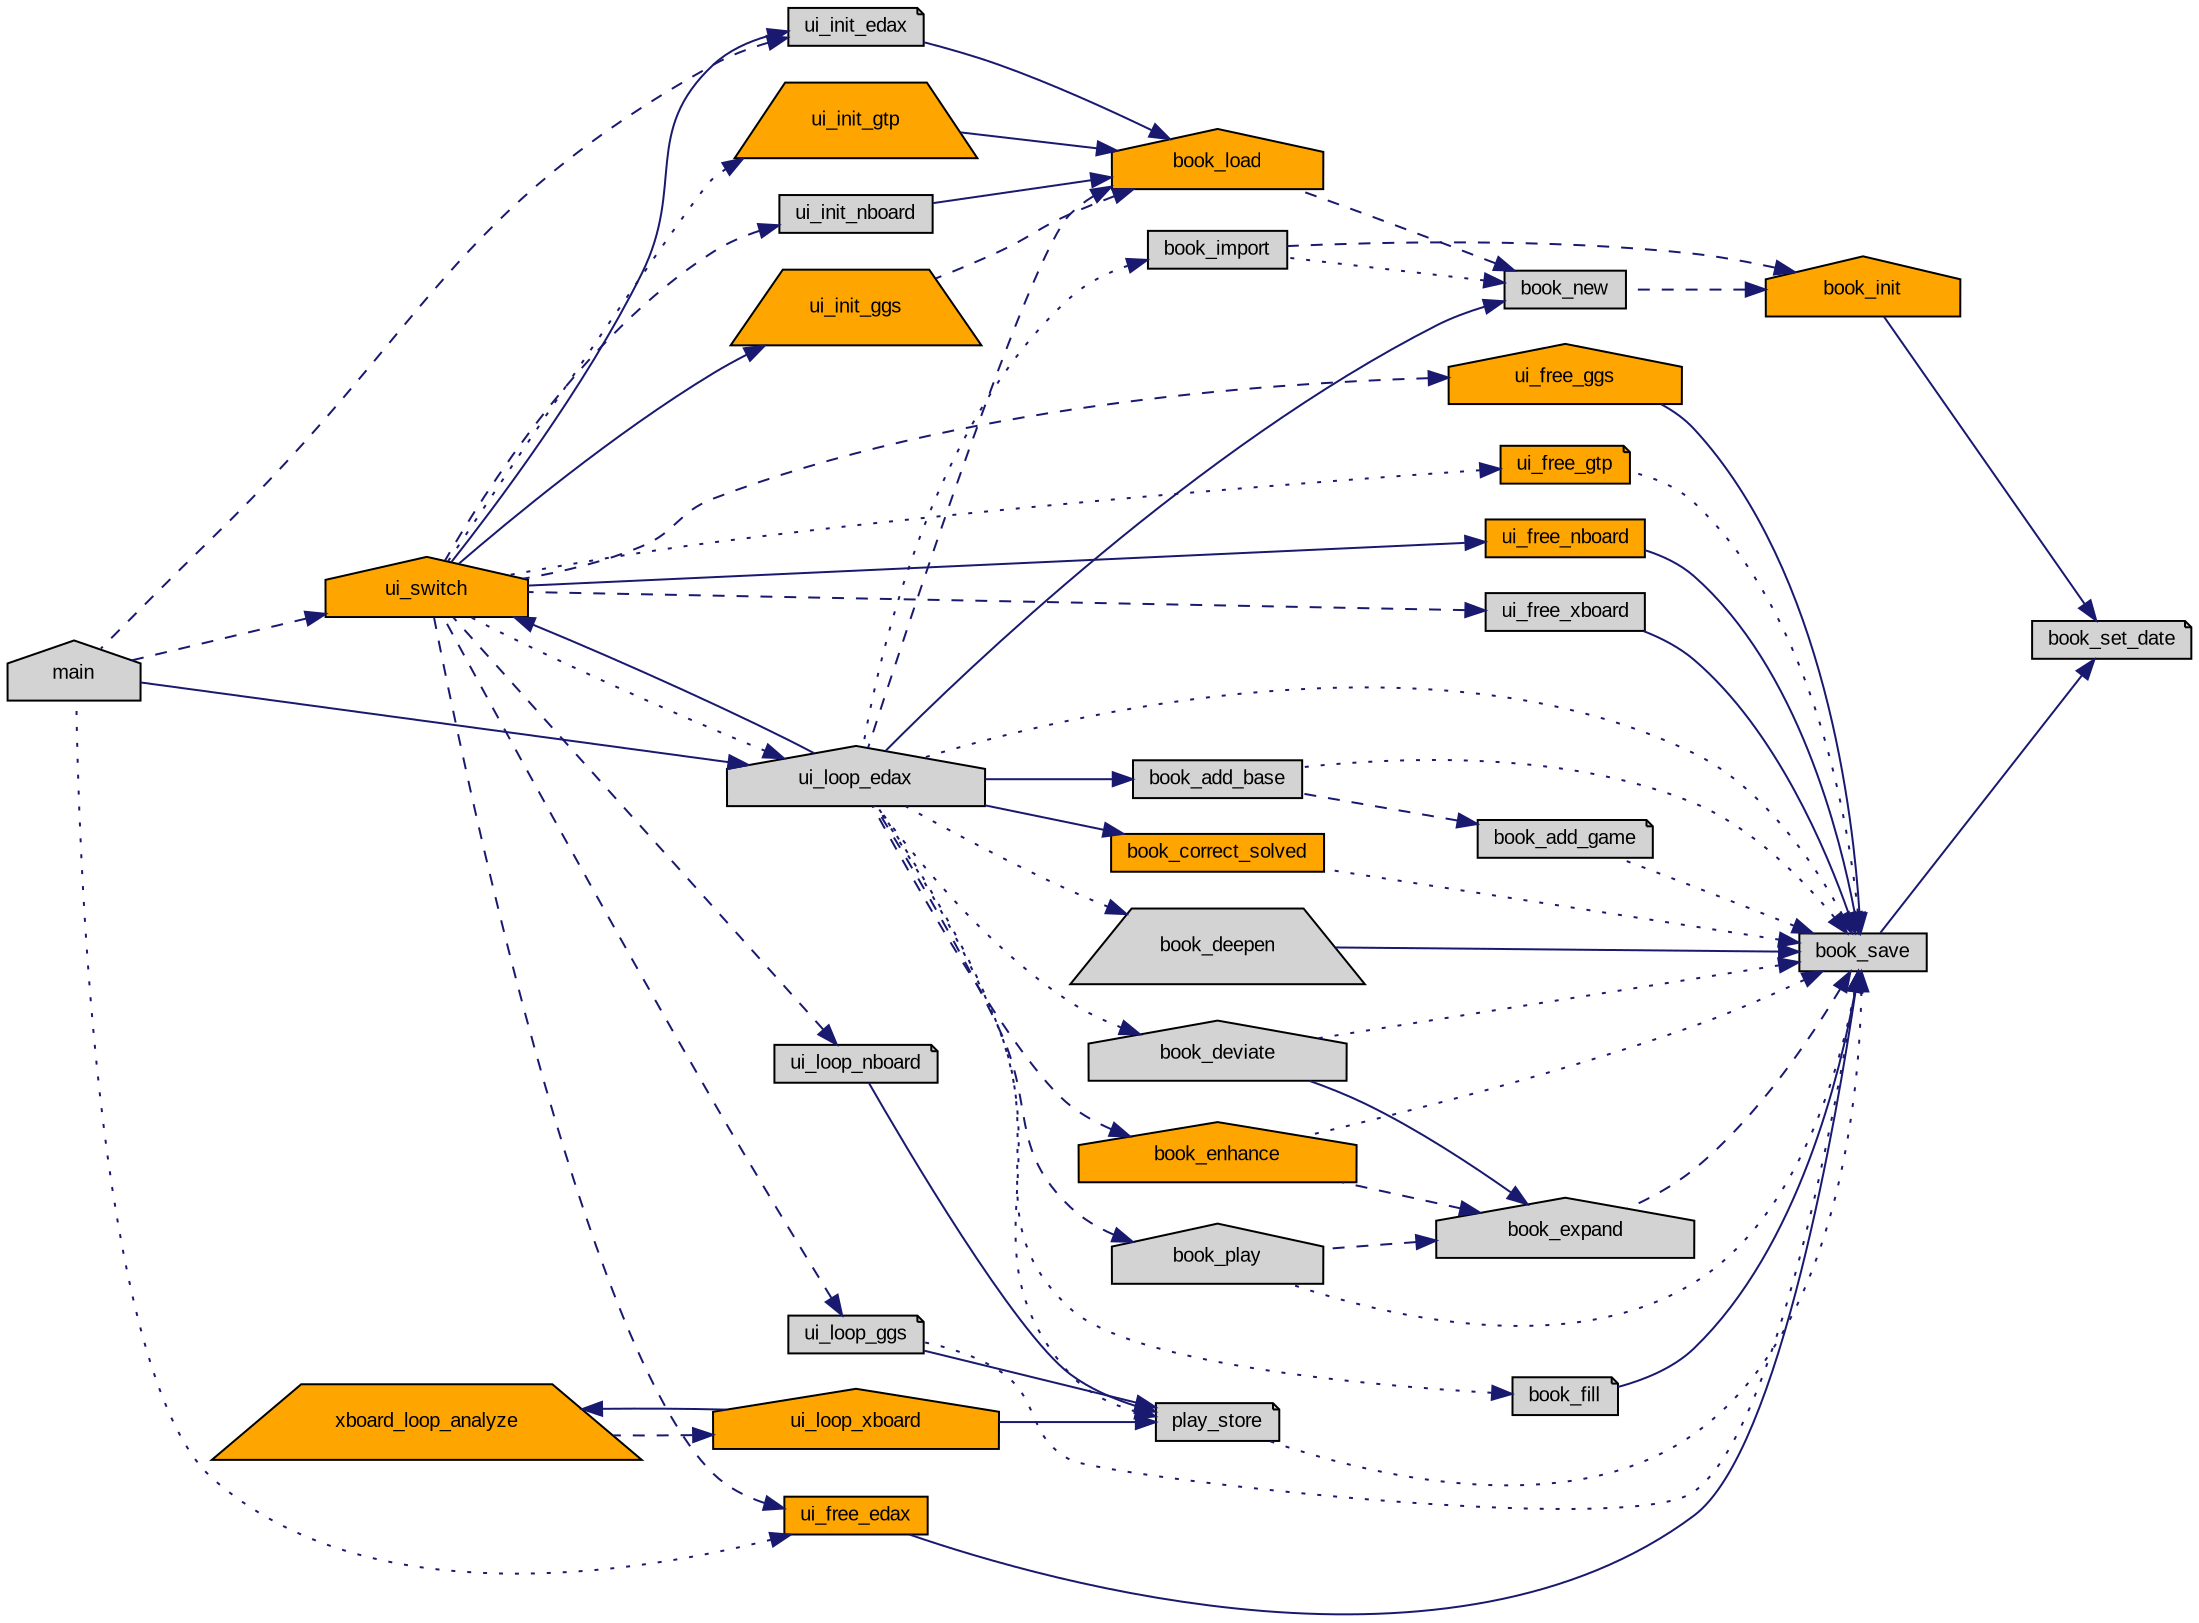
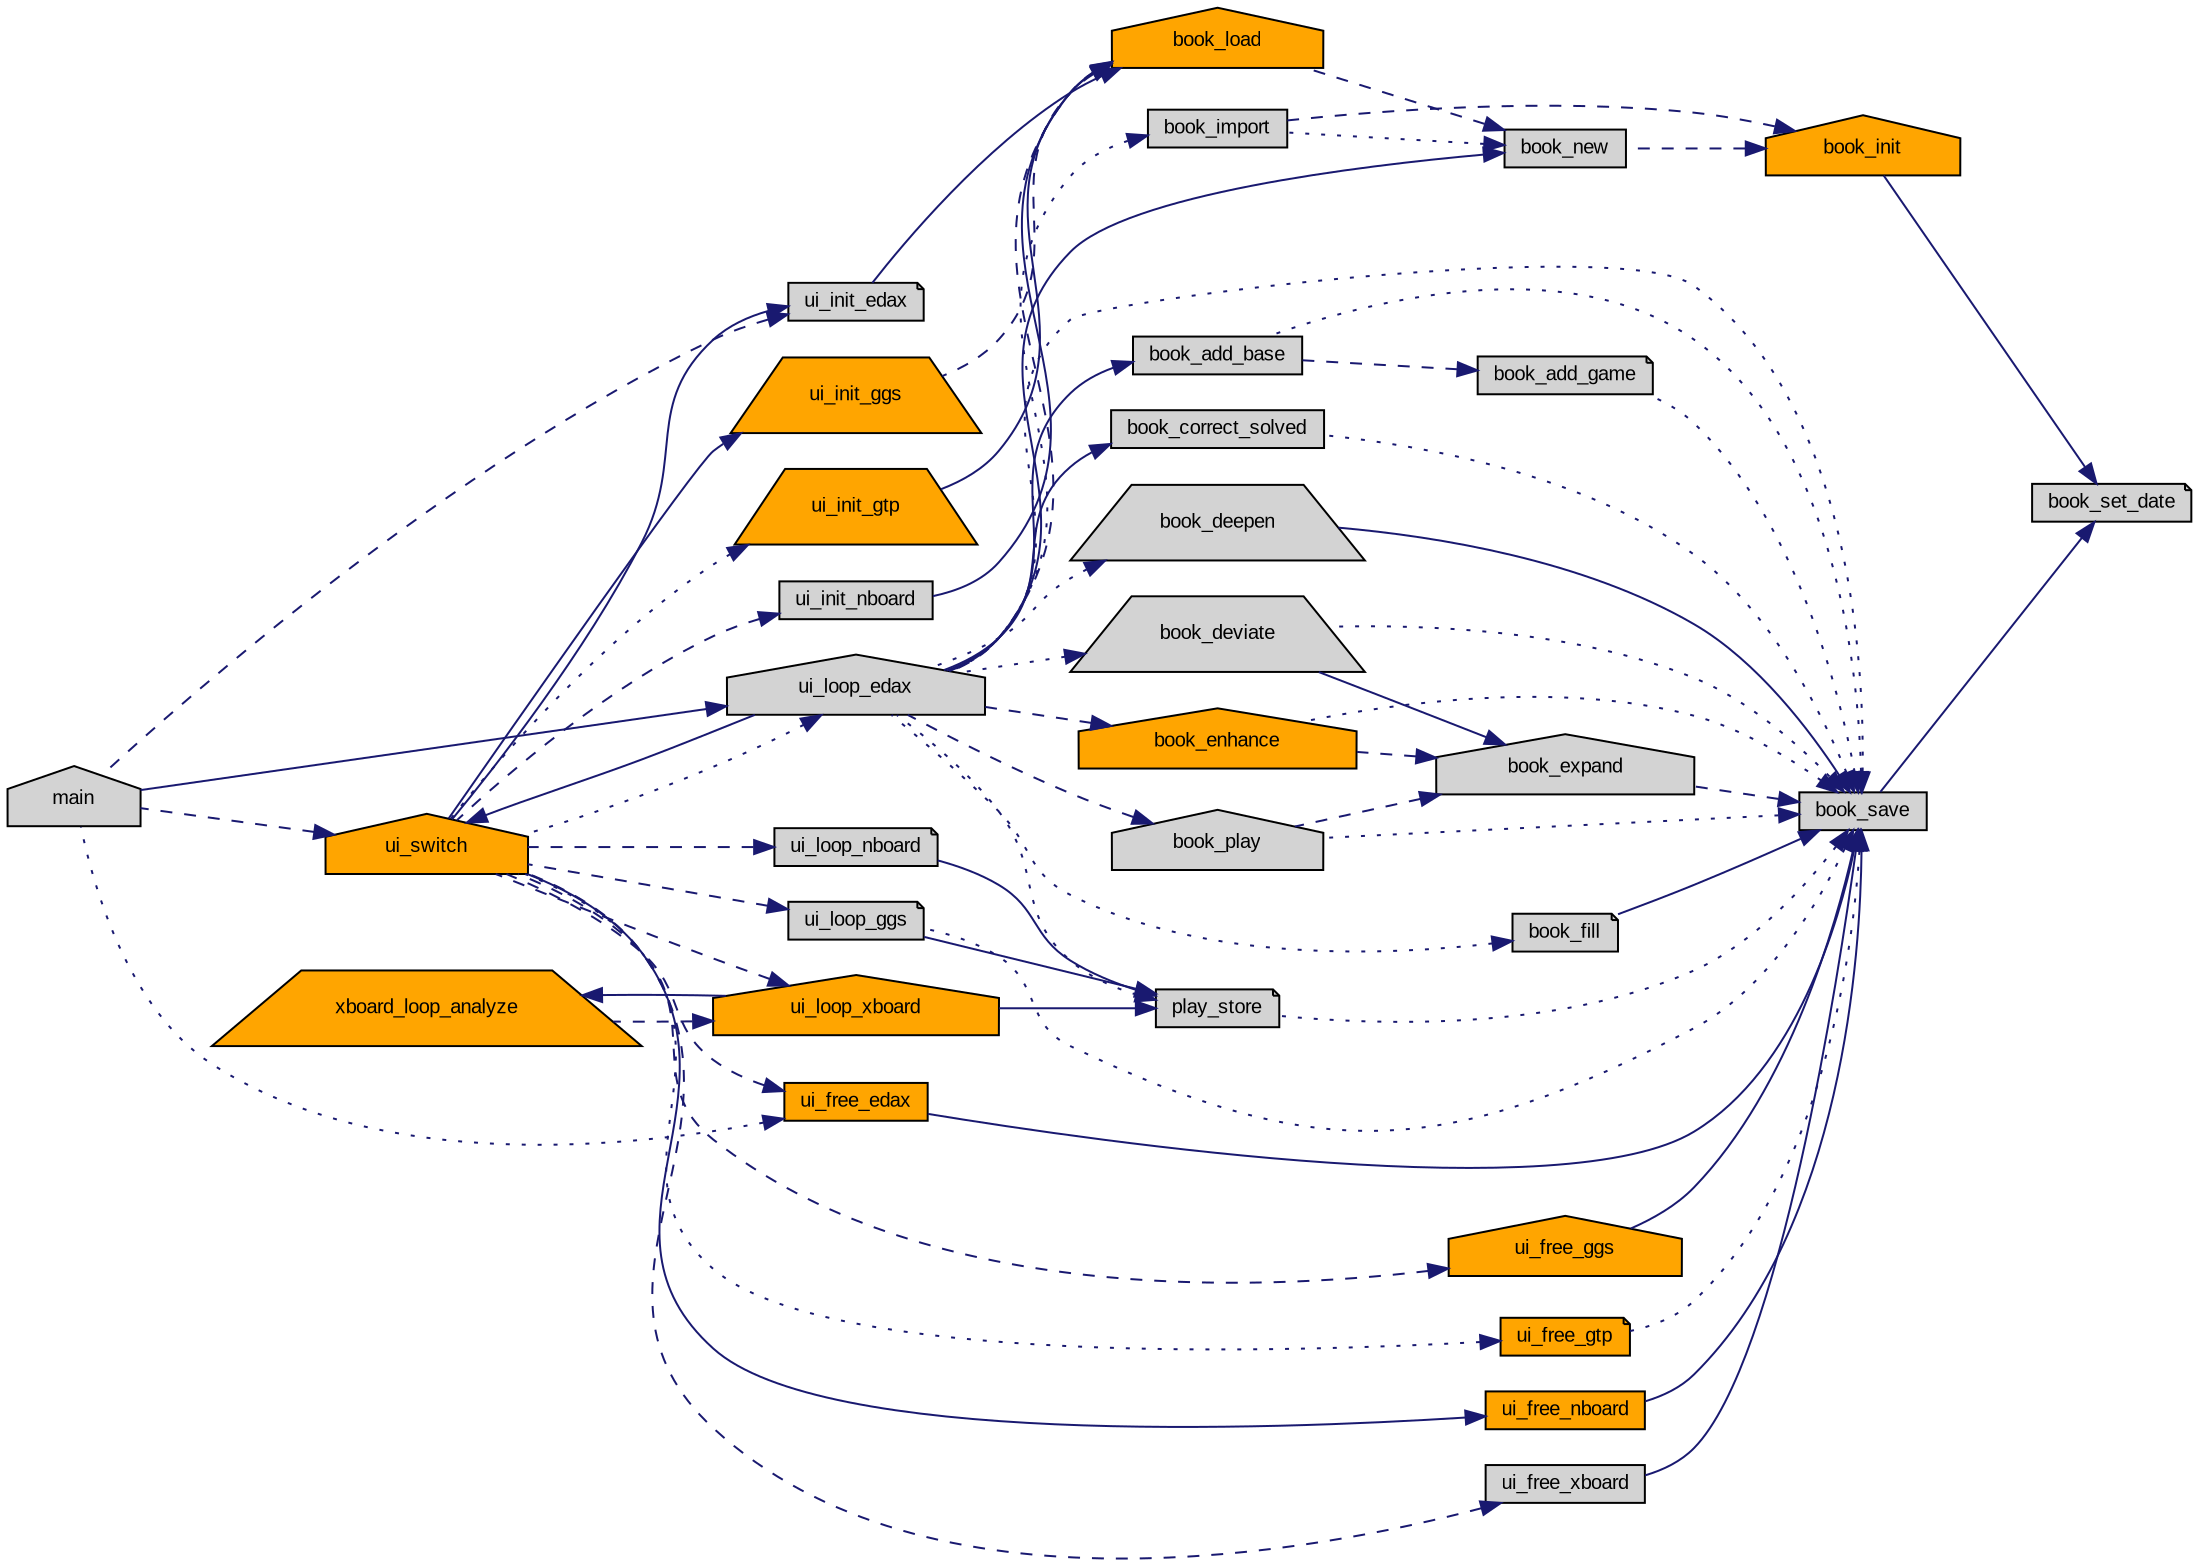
(1218, 853) -> (1218, 429)
none -> (639, 930)
(1218, 1054) -> (1218, 634)
